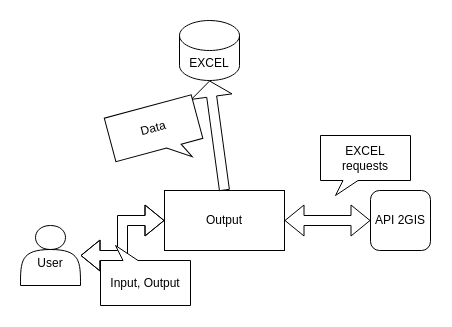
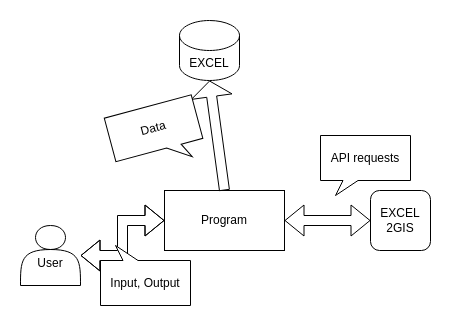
(366, 159) -> (366, 159)
(225, 221) -> (225, 221)
(401, 221) -> (401, 221)
